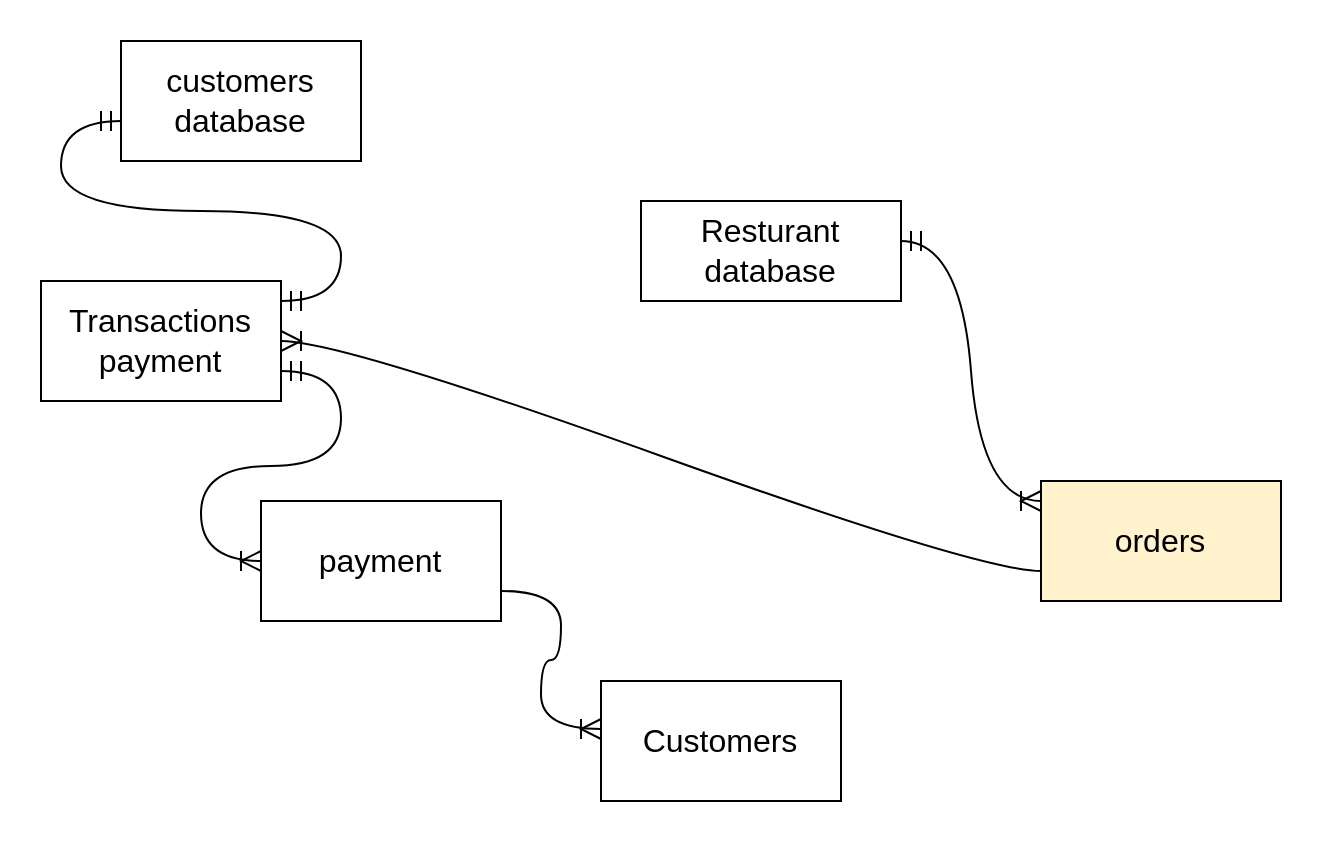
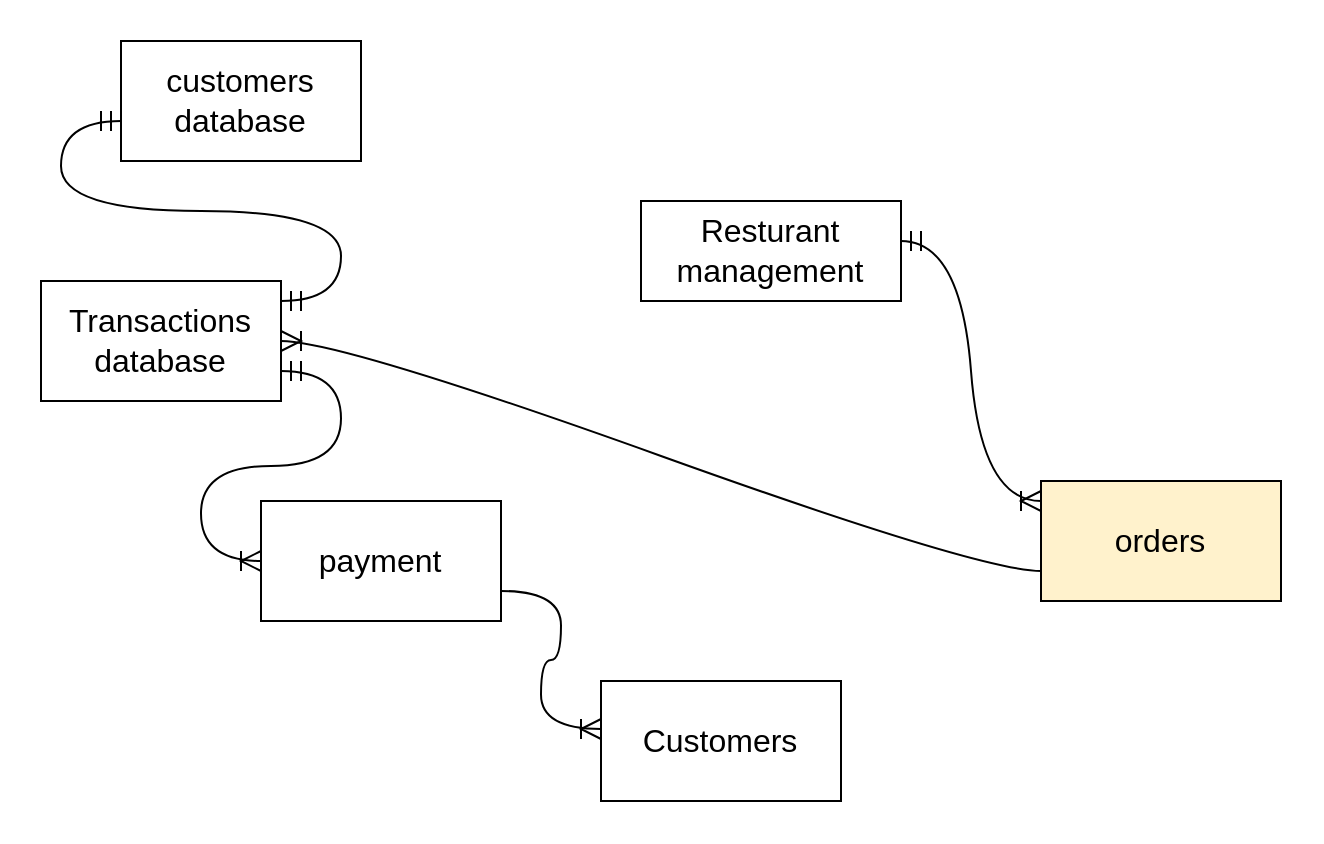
(771, 251) -> (771, 251)
(161, 341) -> (161, 341)
